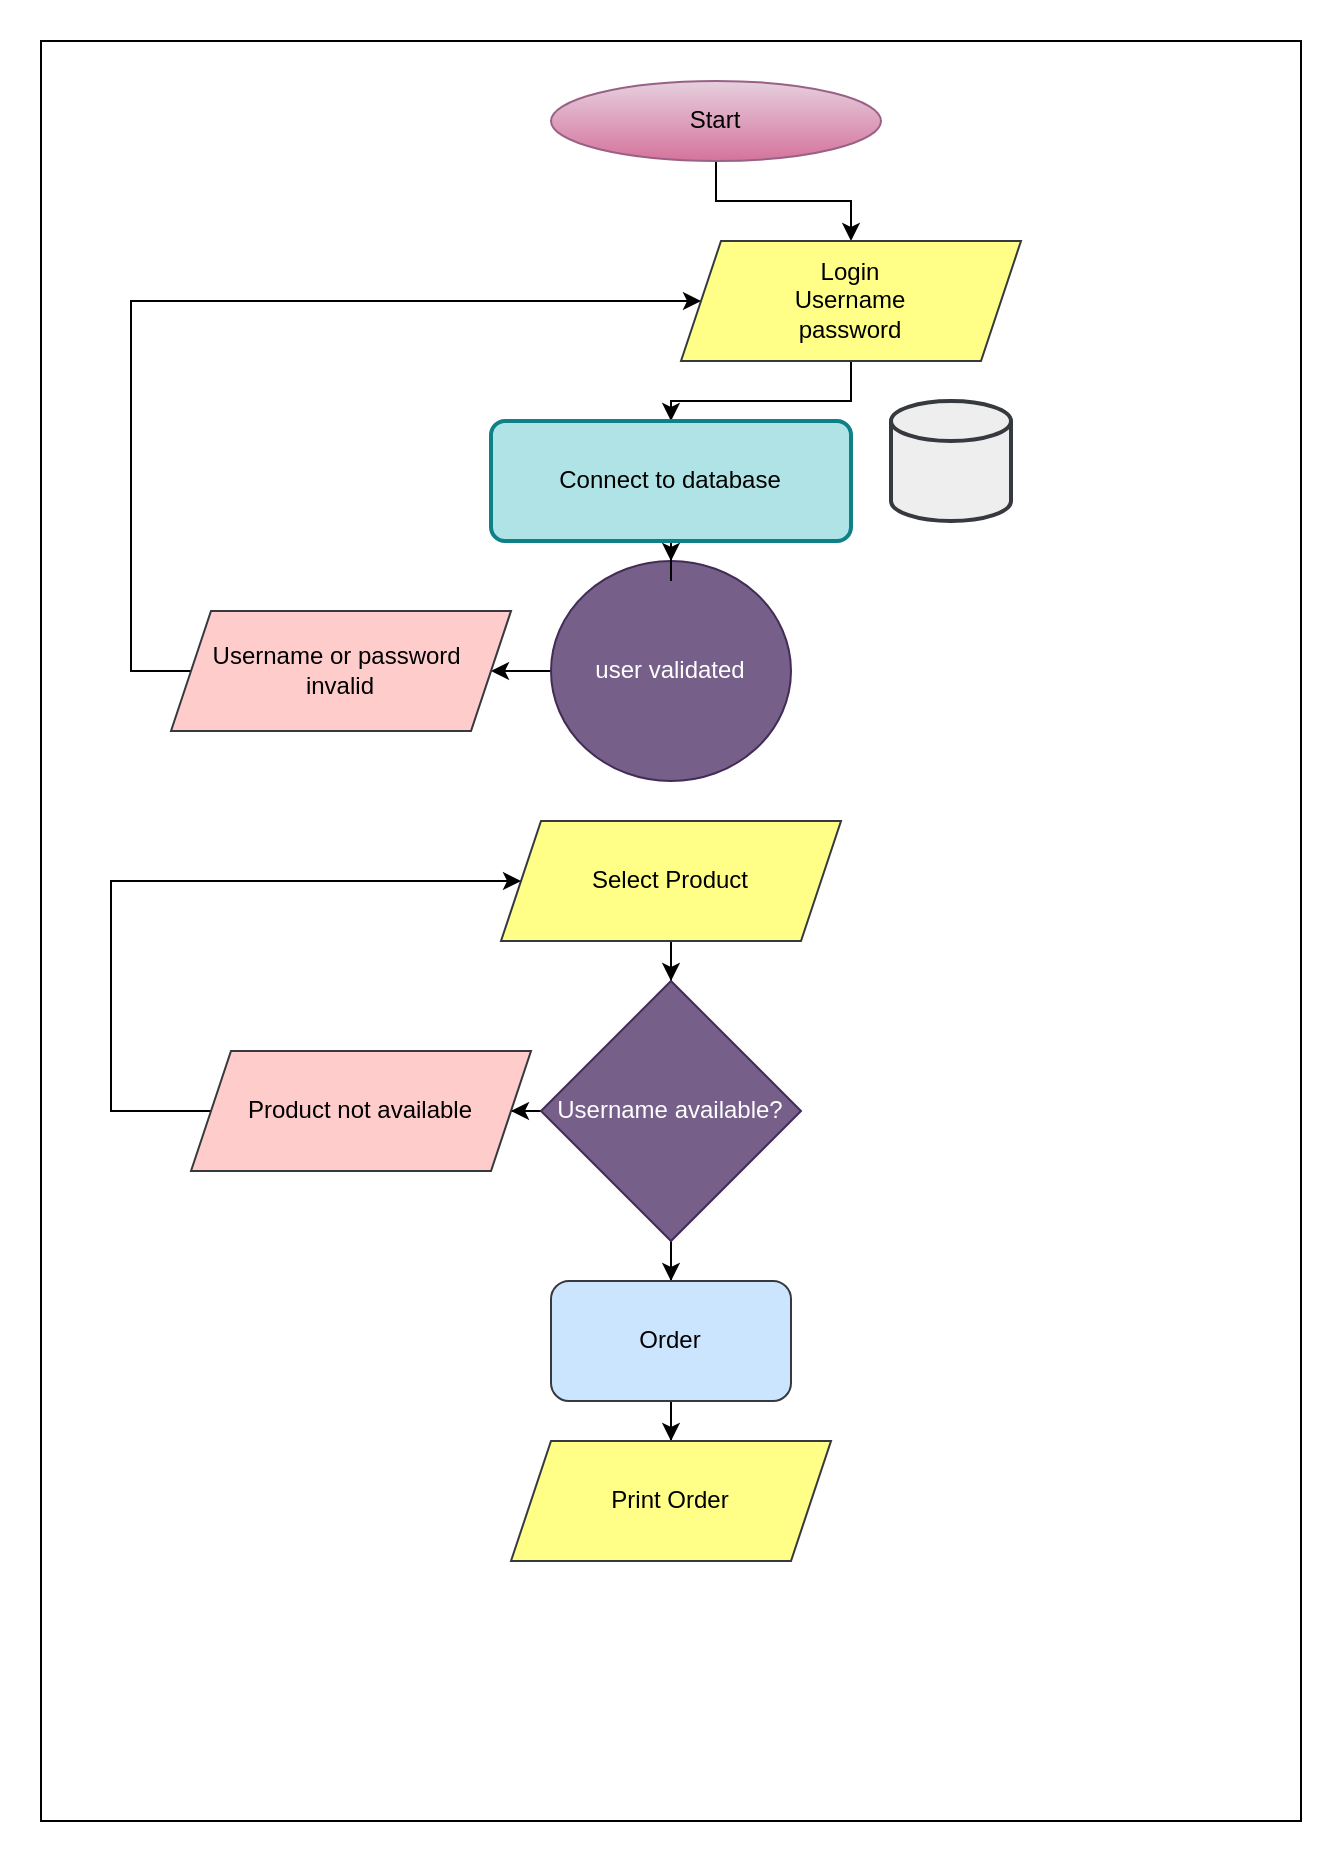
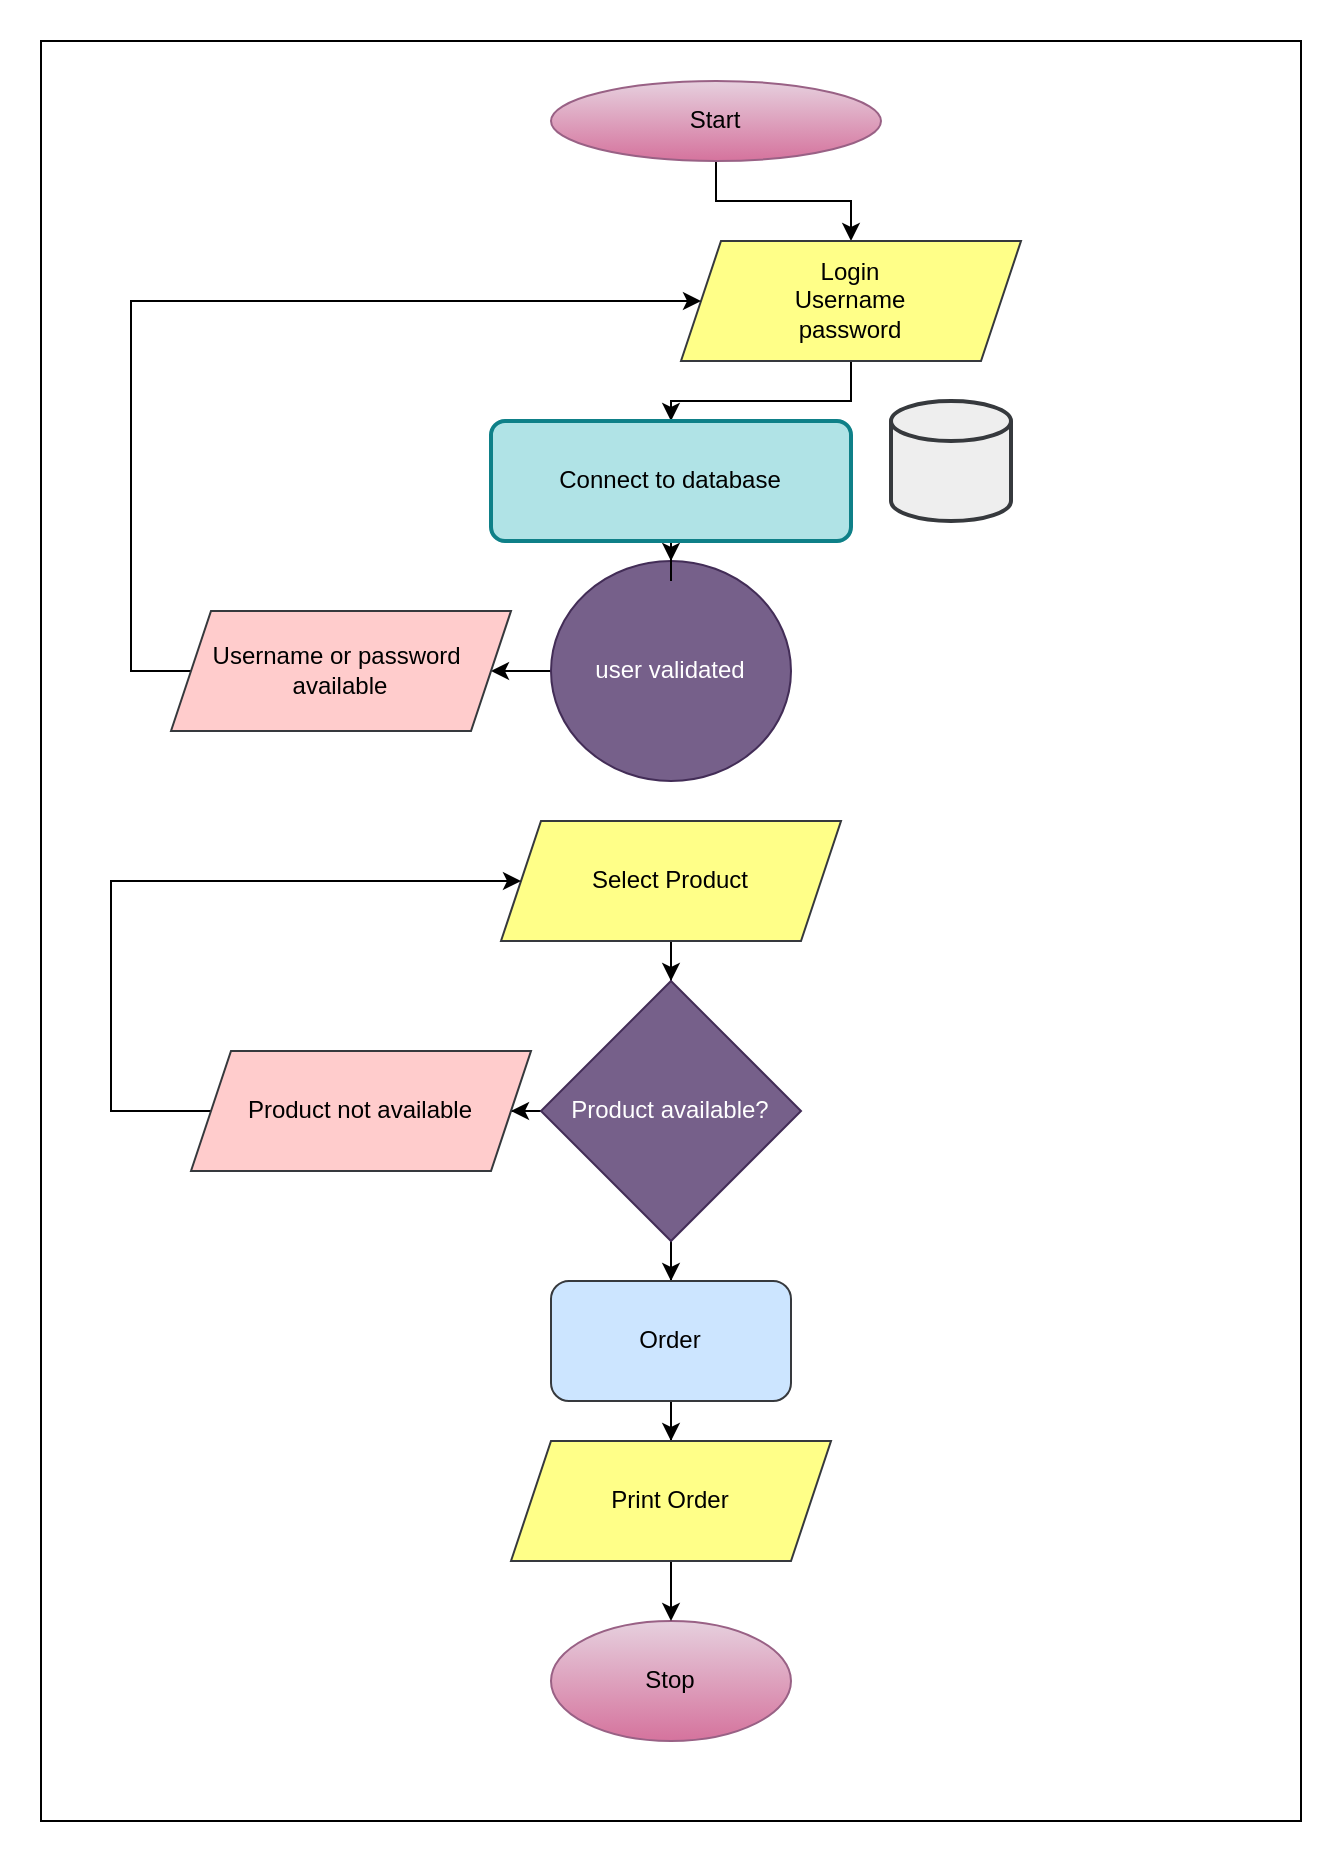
(341, 671) -> (341, 671)
(671, 1111) -> (671, 1111)
none -> (671, 1598)
none -> (671, 1681)
